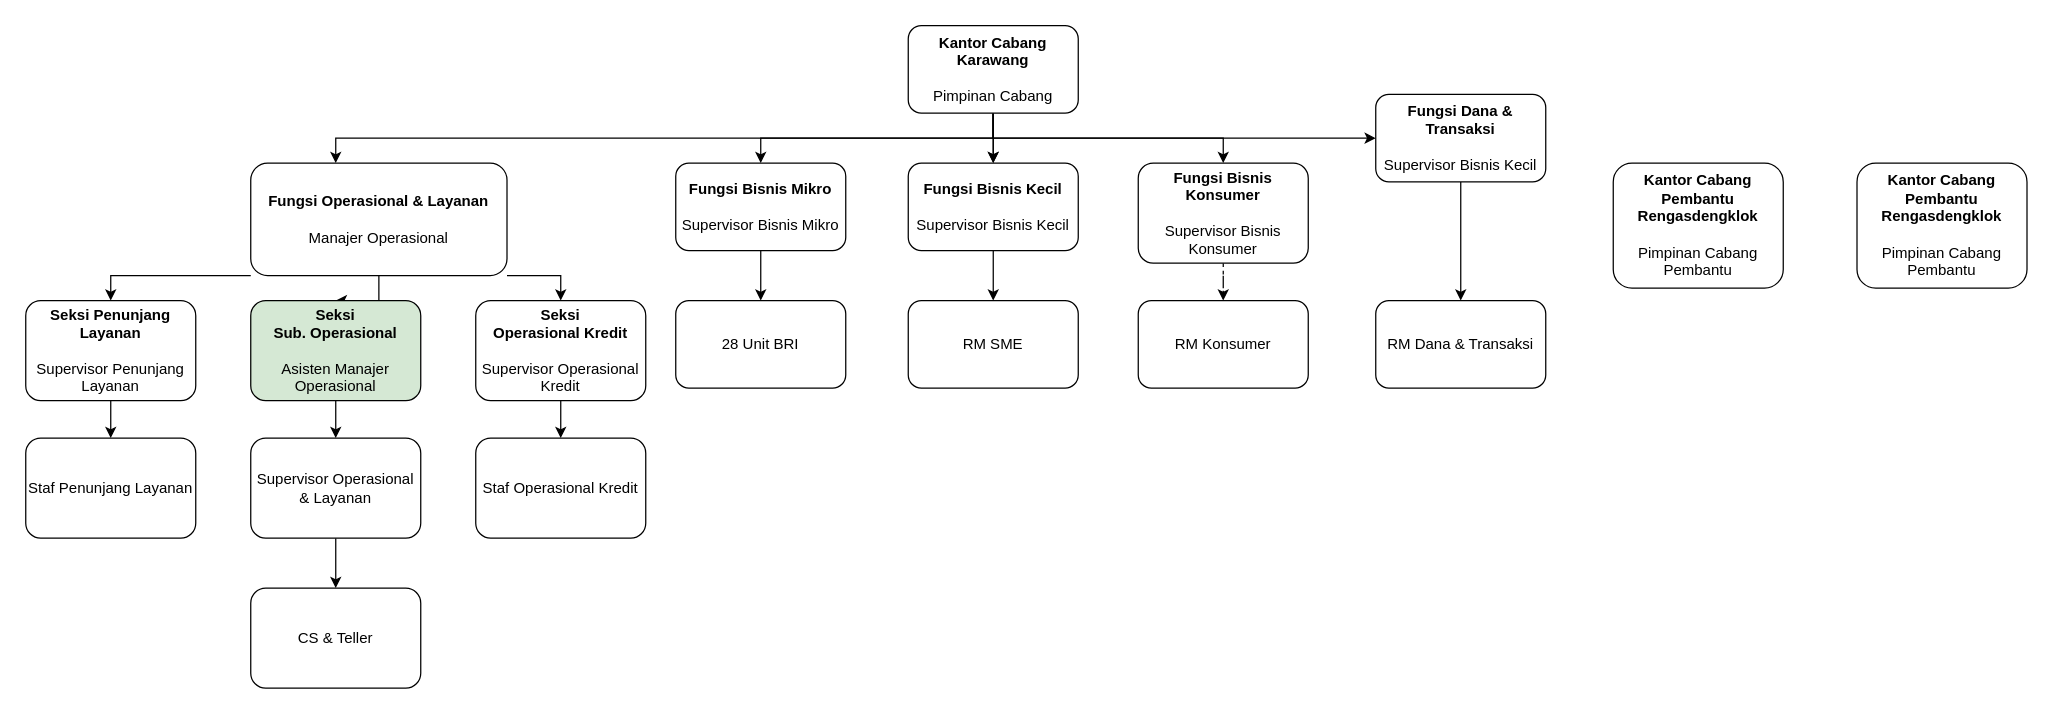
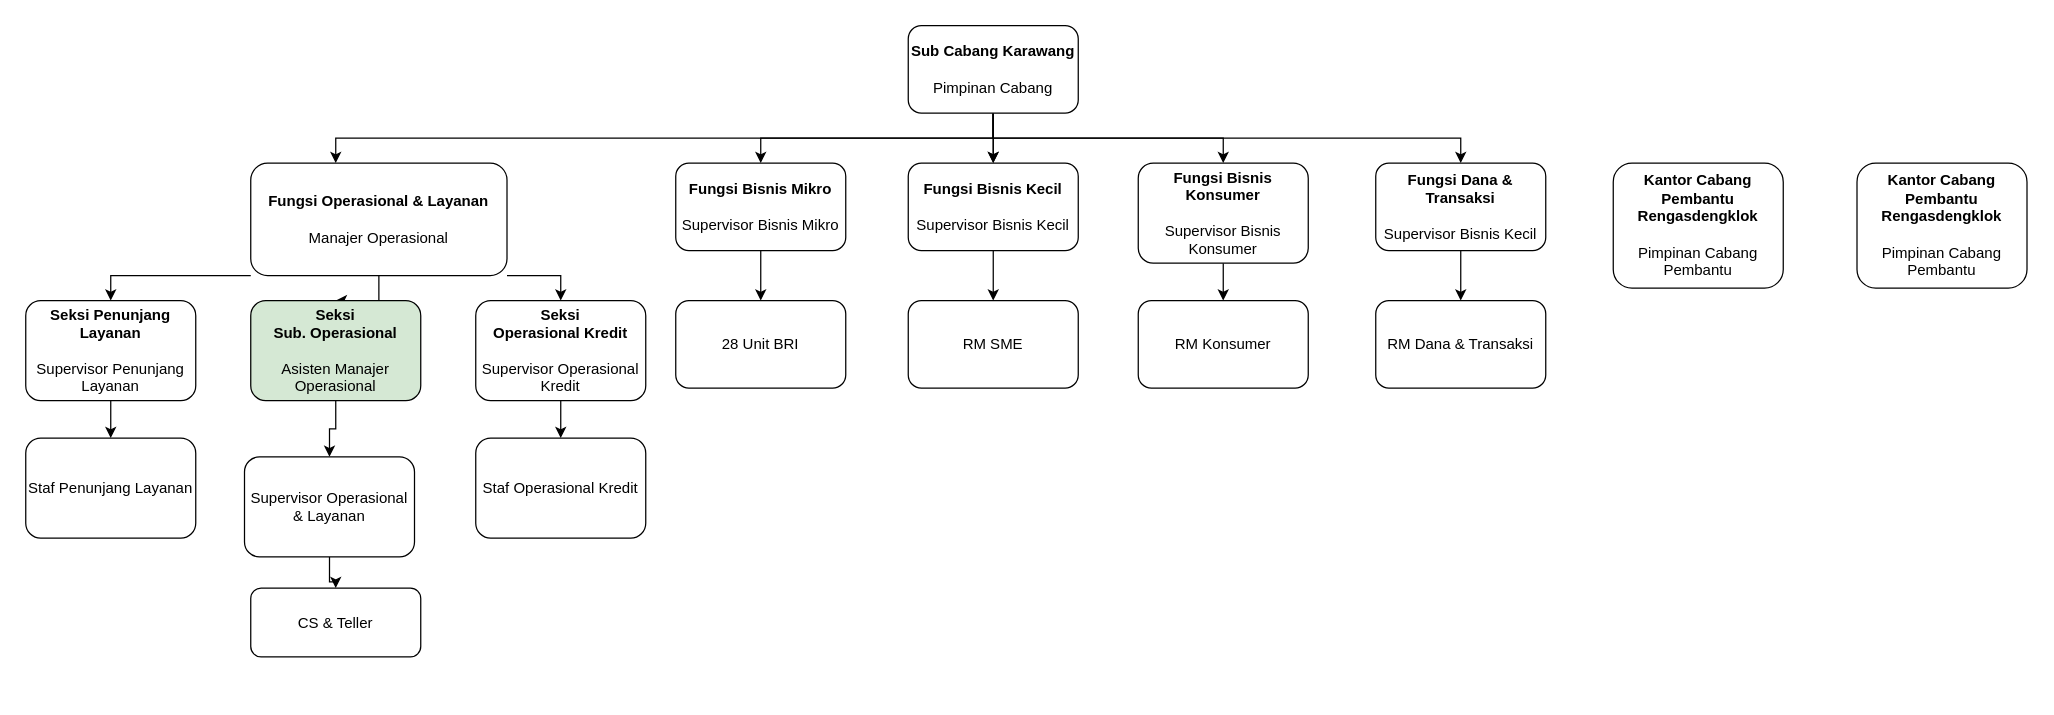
(993, 69) -> (993, 69)
(1461, 138) -> (1461, 207)
(1223, 271) -> (1223, 271)
(336, 488) -> (329, 507)
(336, 638) -> (336, 623)
